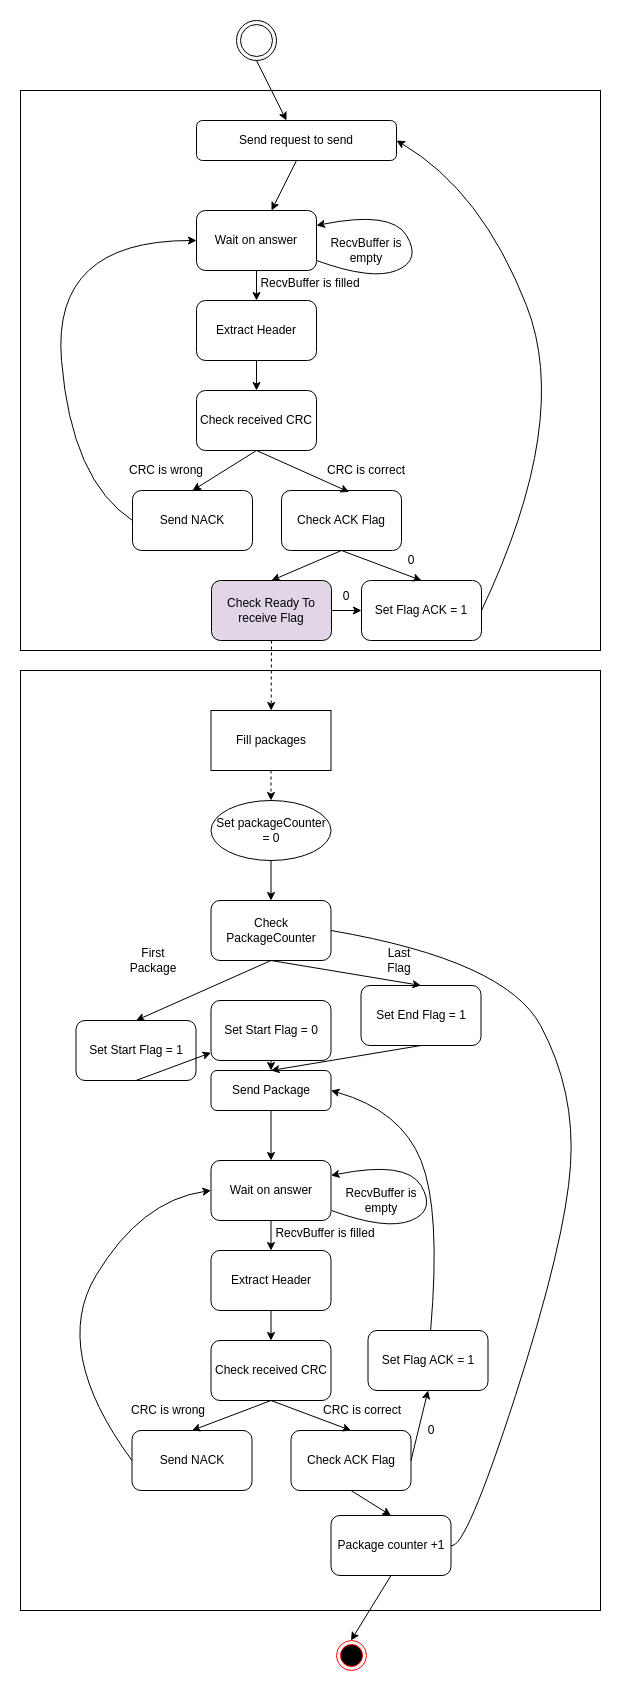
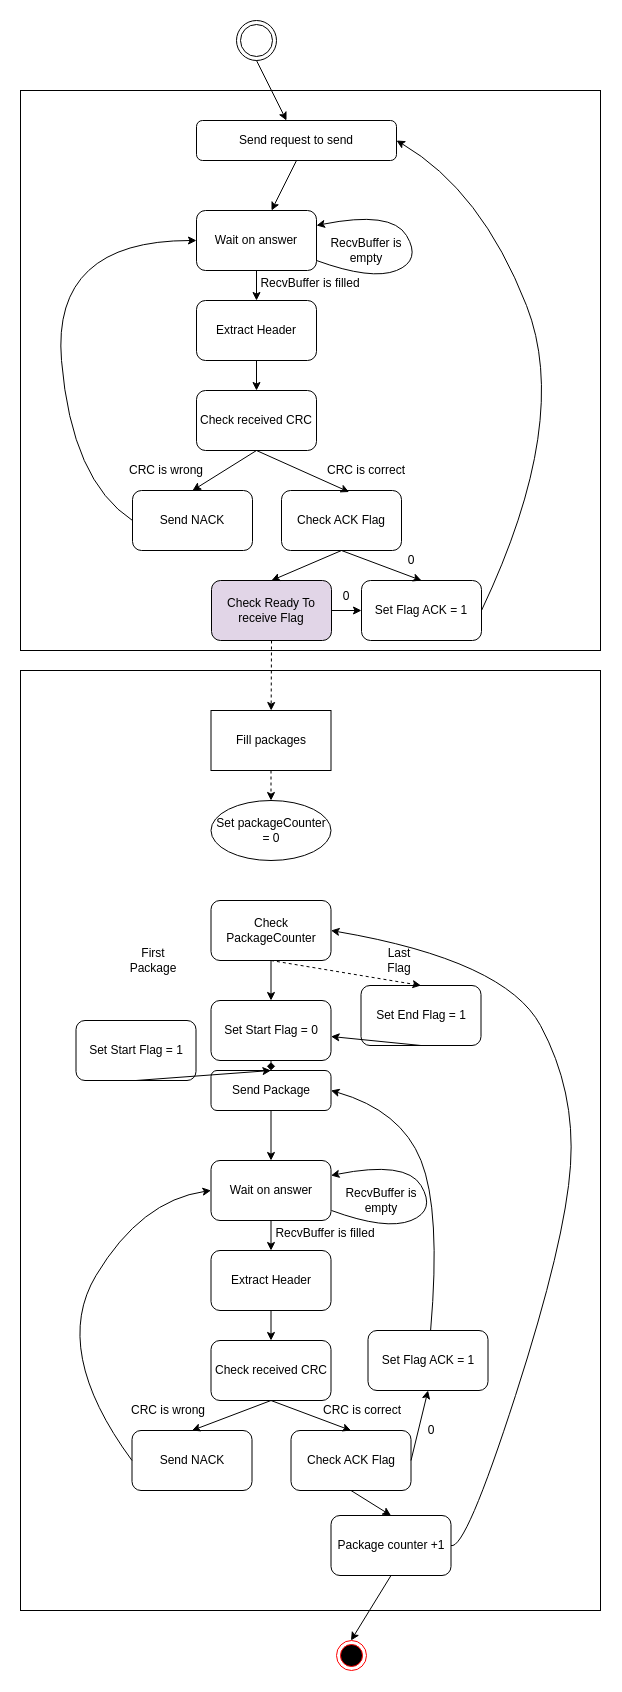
(271, 877) -> none
(336, 931) -> (339, 932)
(343, 973) -> (343, 973)
none -> (271, 978)
(206, 989) -> none
(349, 1058) -> (378, 1041)
(271, 1062) -> (271, 1062)
(170, 1068) -> (200, 1076)
